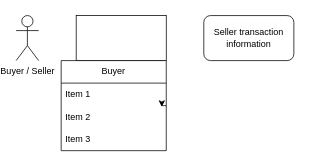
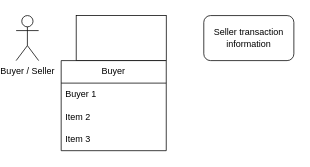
(80, 94) -> (82, 94)
(162, 105) -> none
